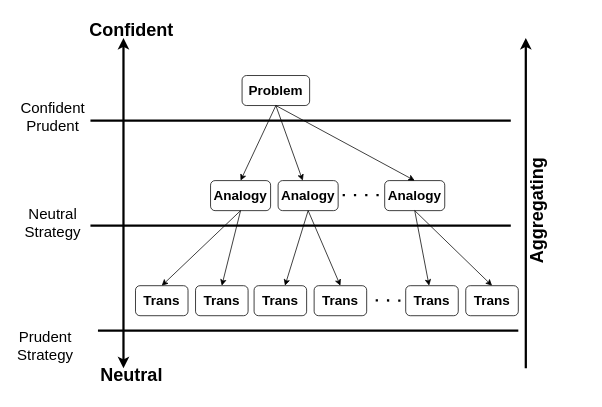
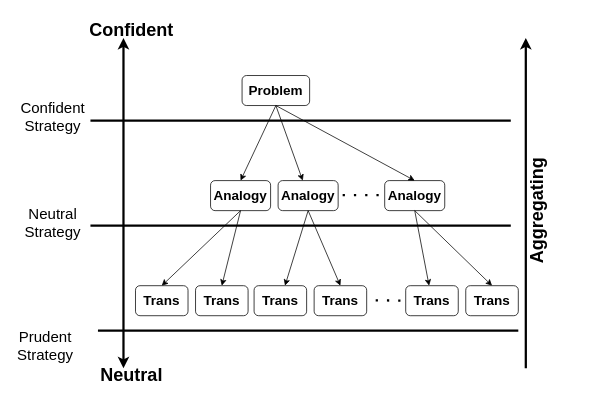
(53, 117) -> (53, 117)
